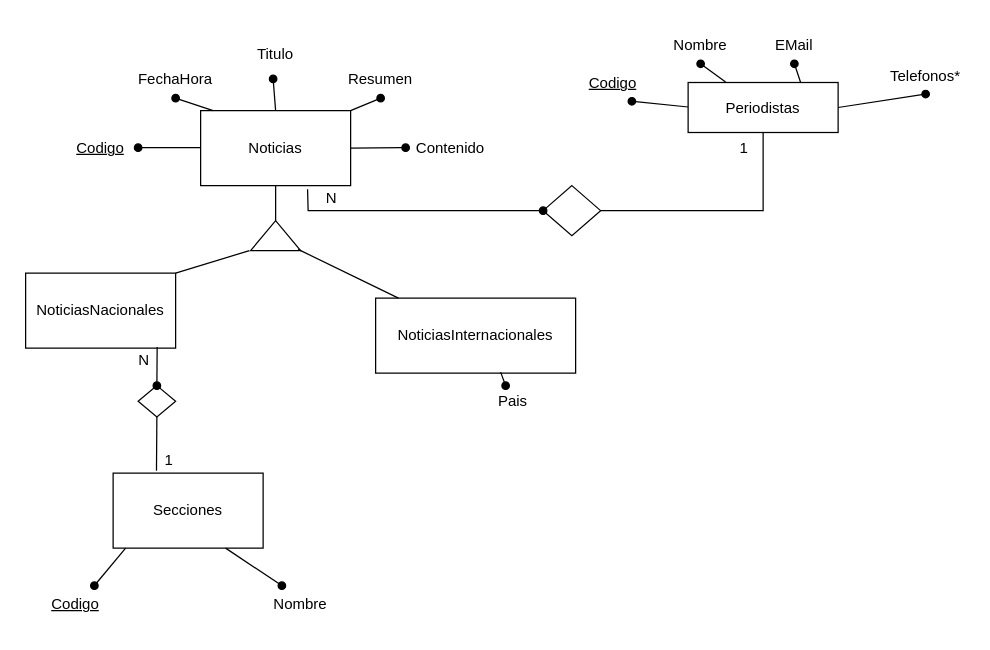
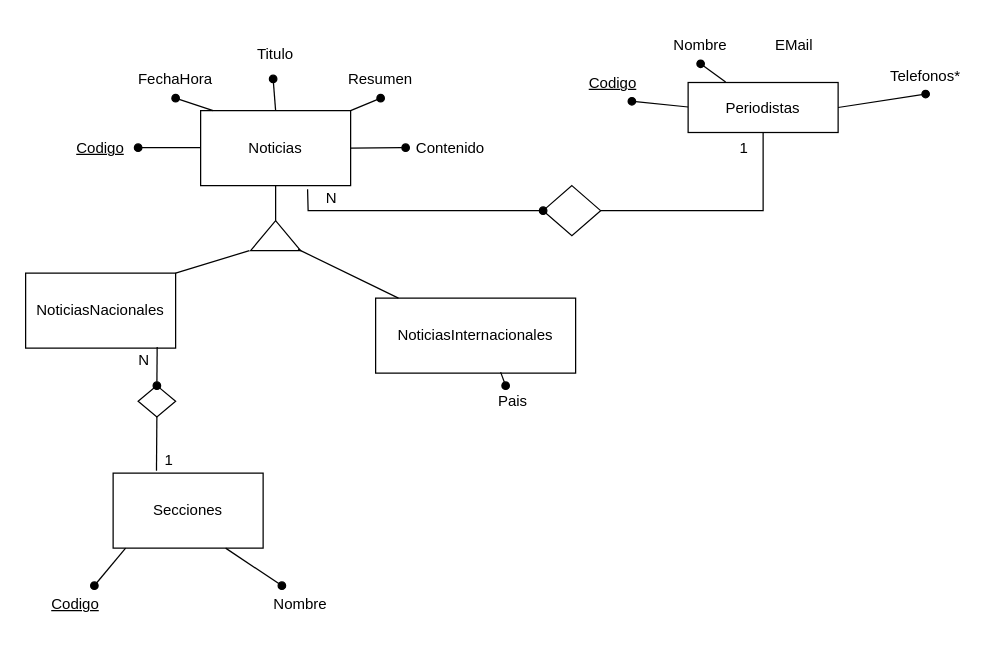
(798, 75) -> none
